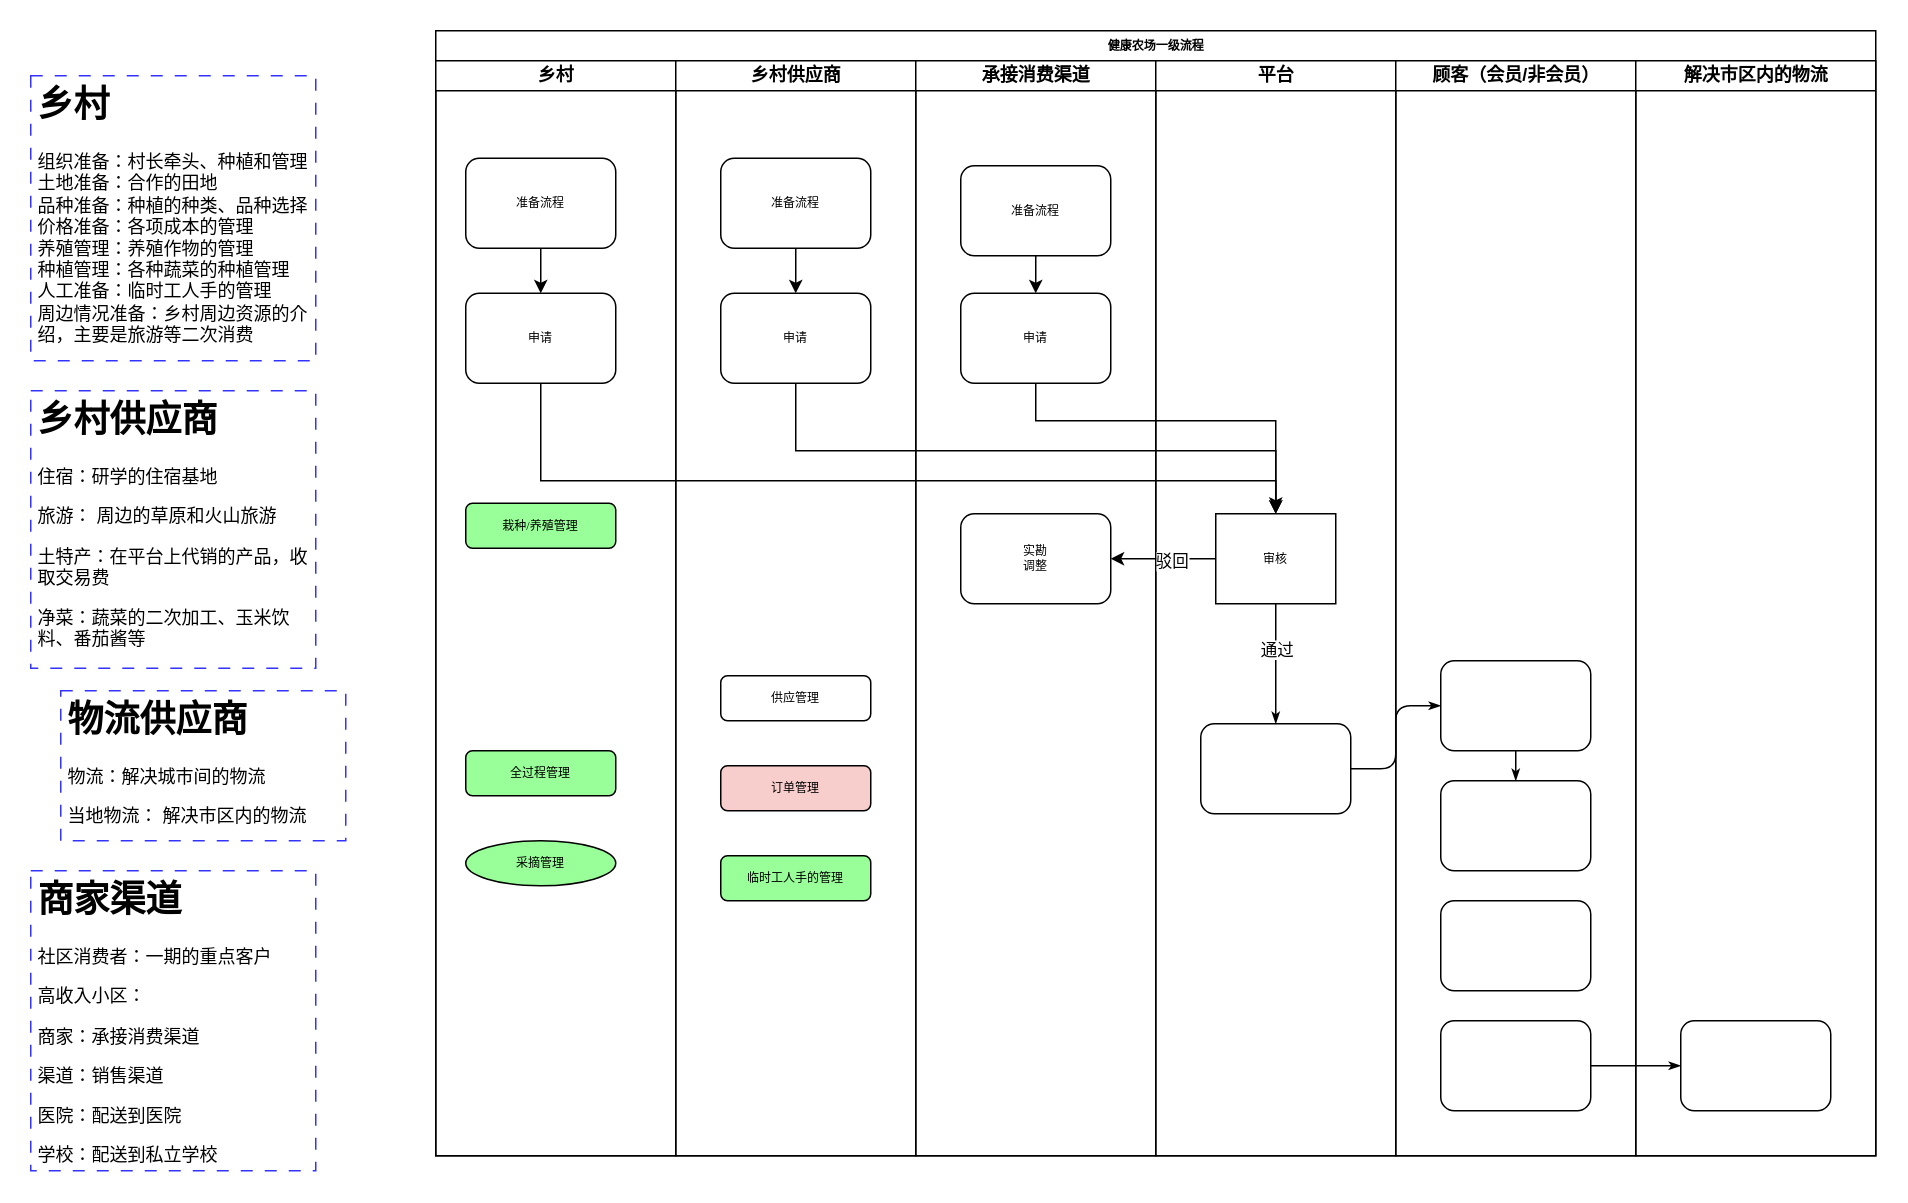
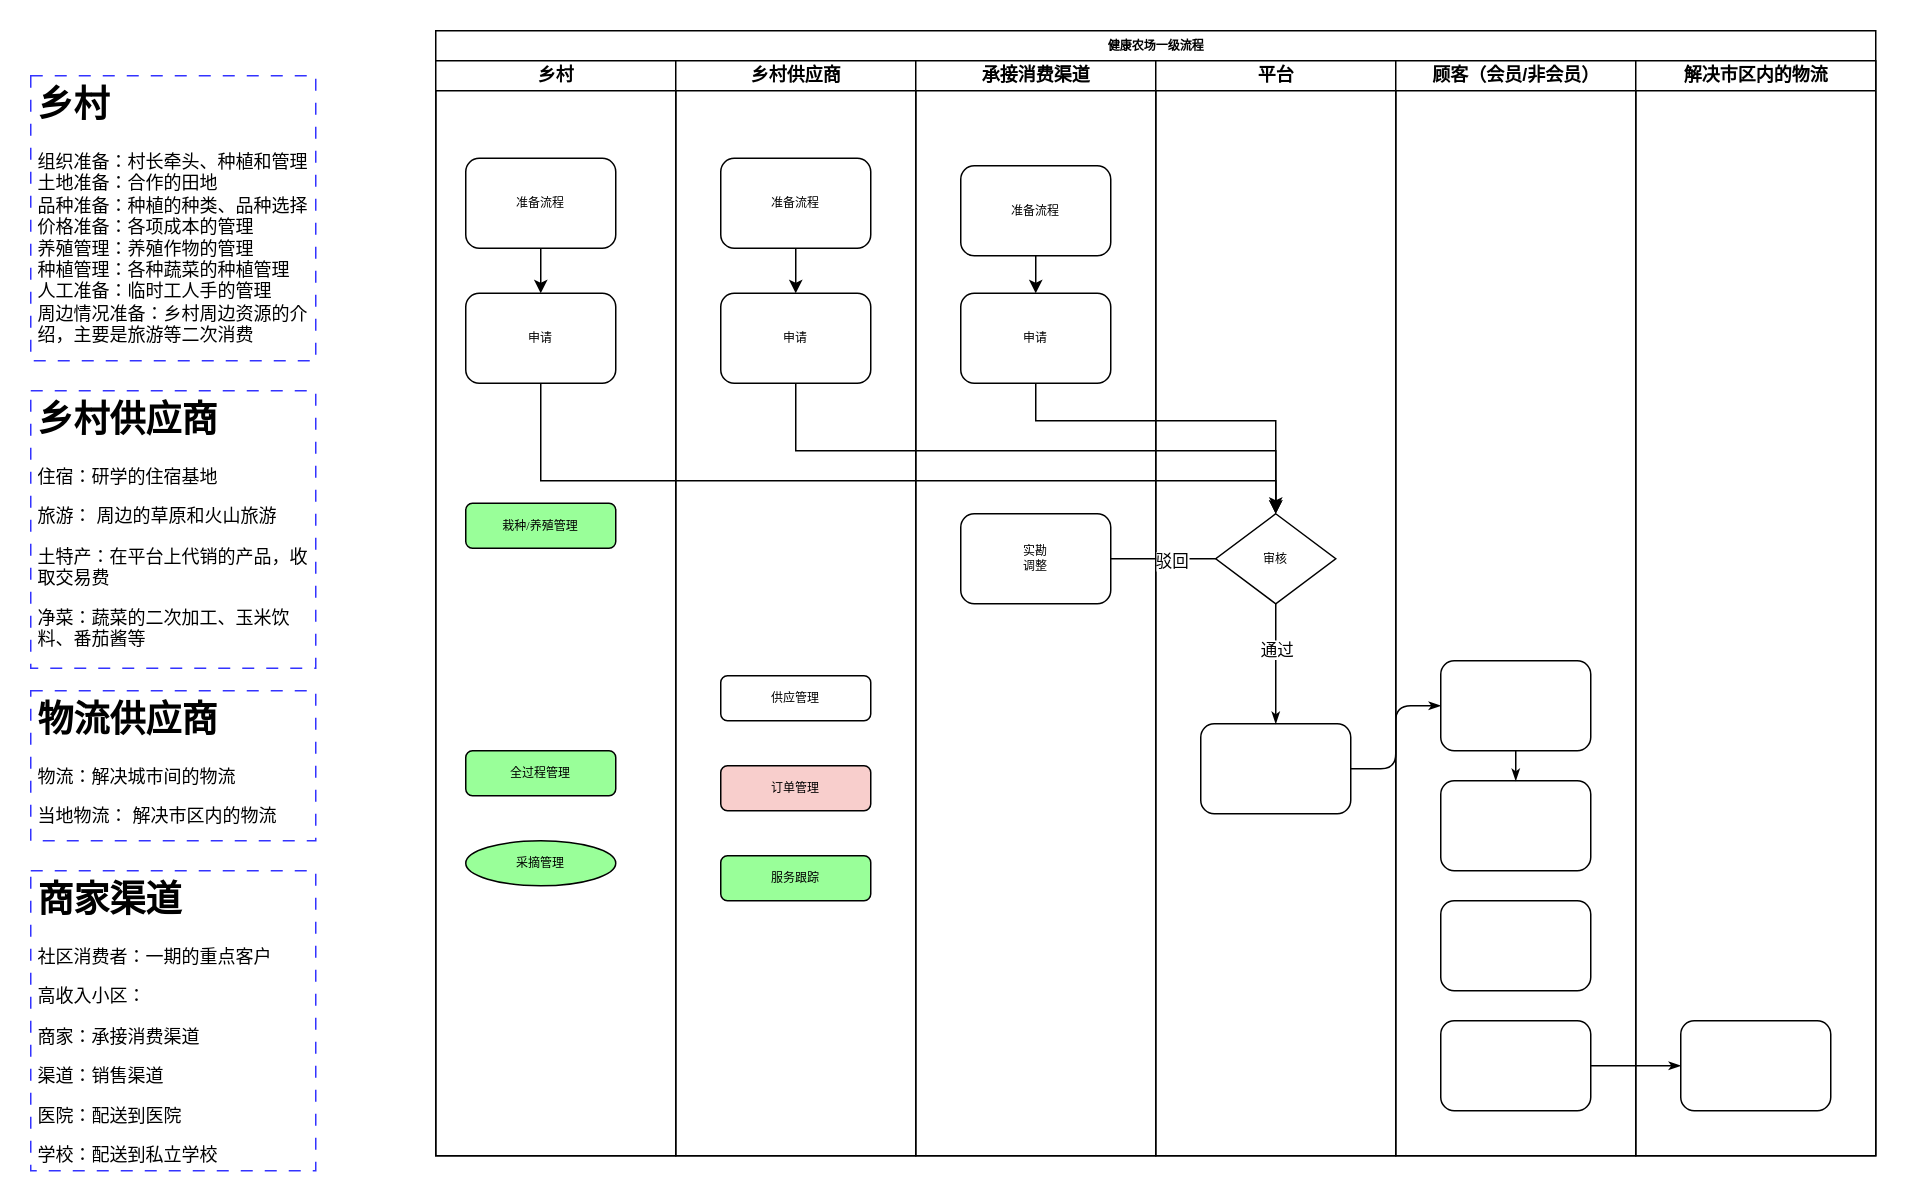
(1122, 559) -> (1117, 559)
(1276, 559) -> (1276, 559)
(203, 766) -> (173, 766)
(796, 878) -> (796, 878)
